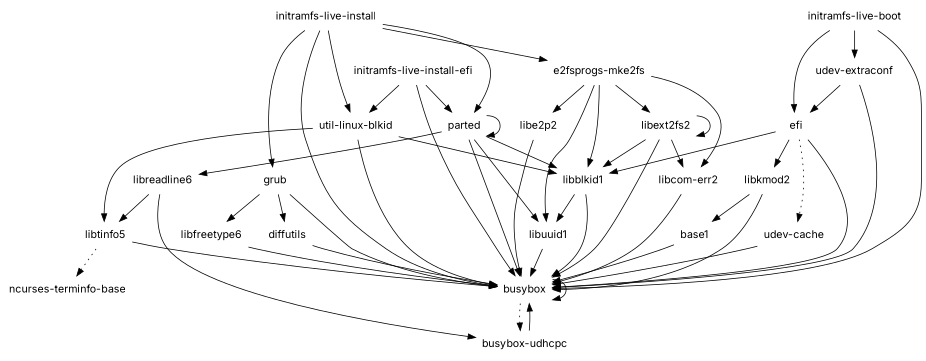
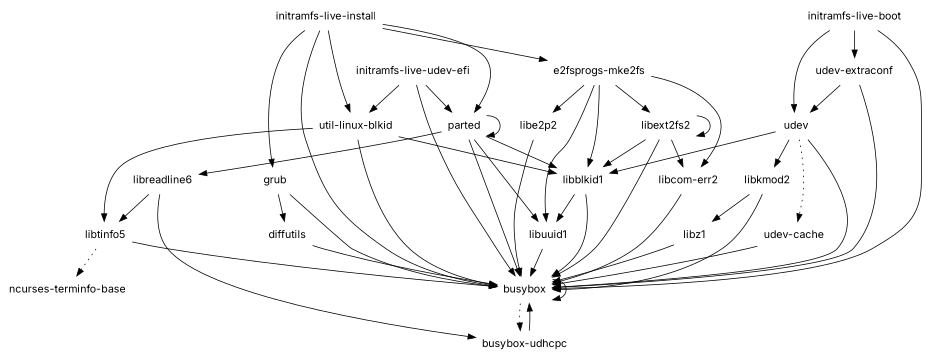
(413, 71) -> (413, 71)
(796, 126) -> (796, 126)
(212, 235) -> none
(695, 235) -> (695, 235)
